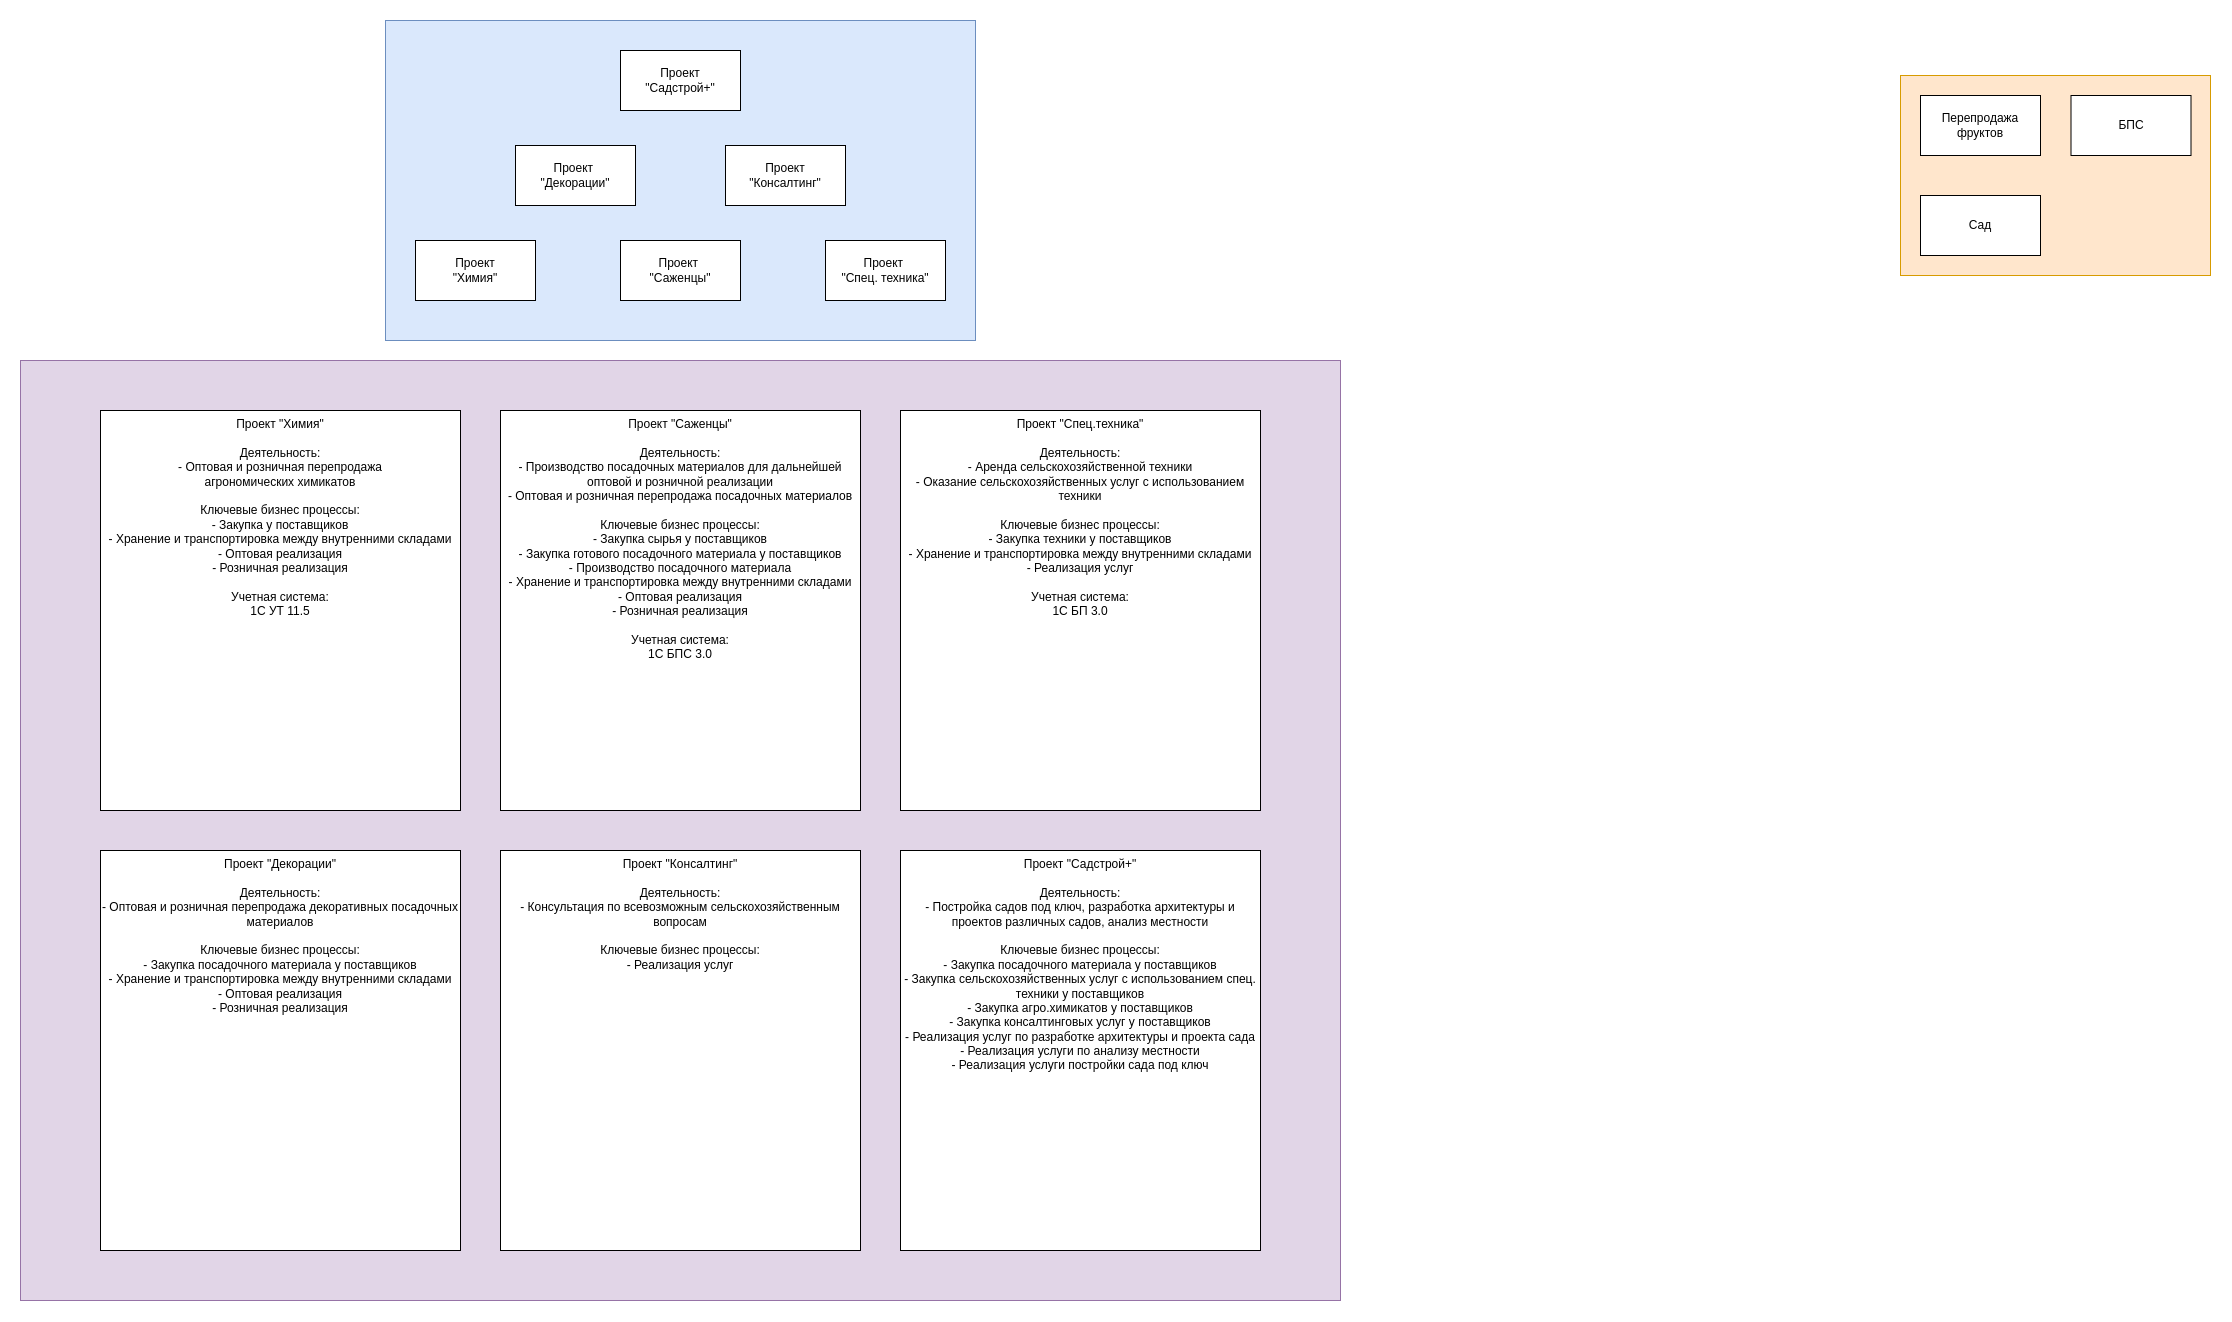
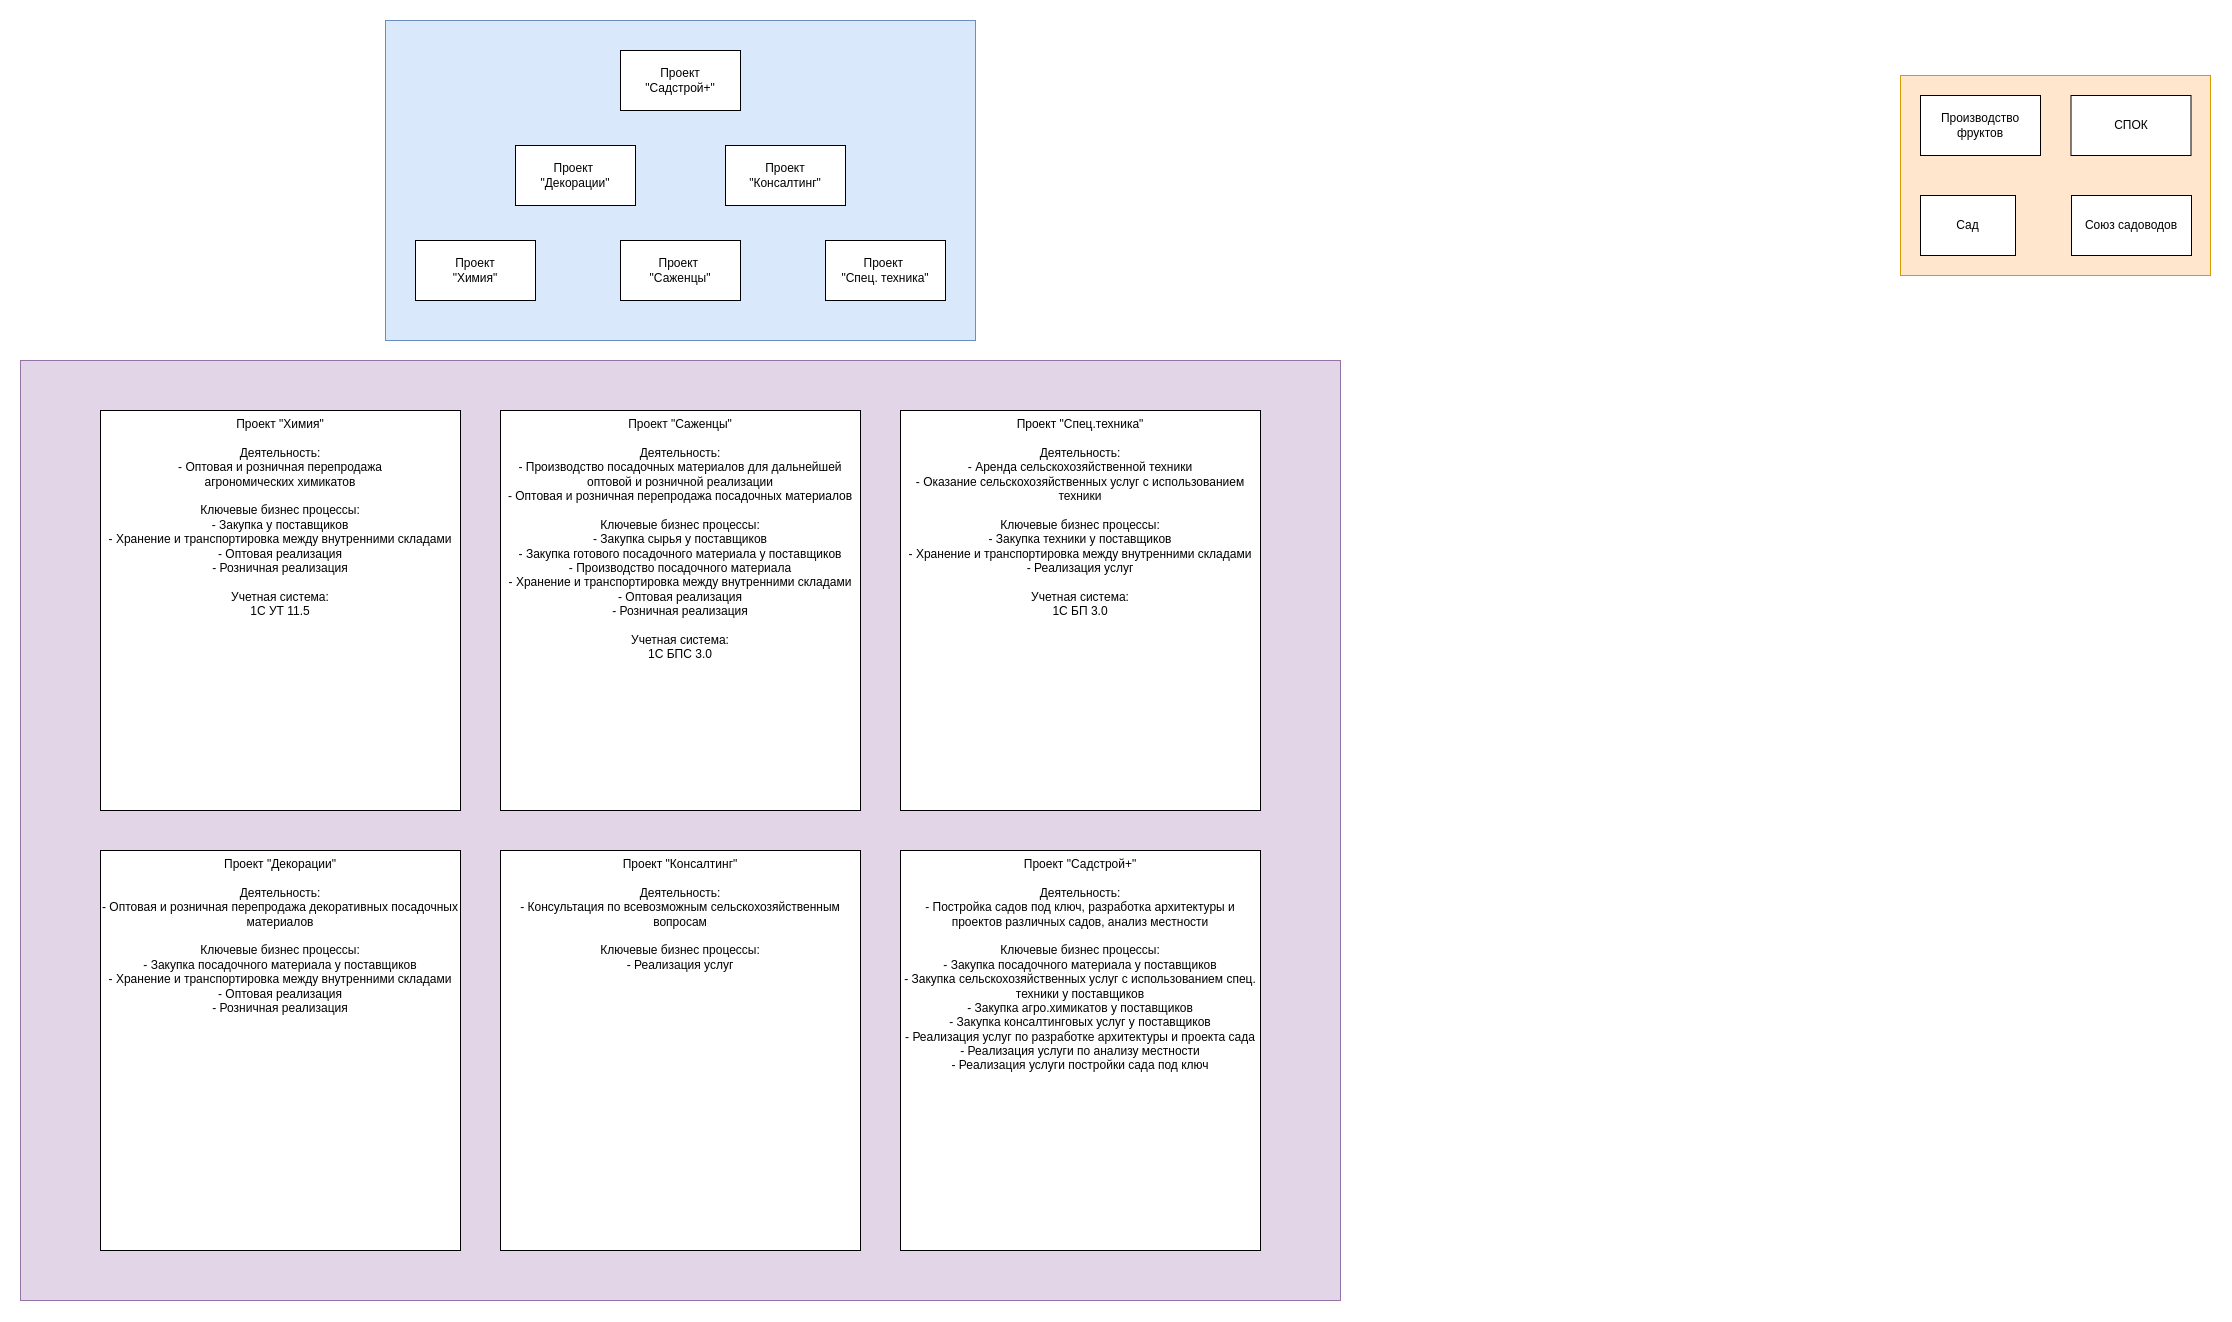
(1981, 126) -> (1981, 126)
(2132, 126) -> (2132, 126)
(1981, 226) -> (1968, 226)
none -> (2132, 226)
